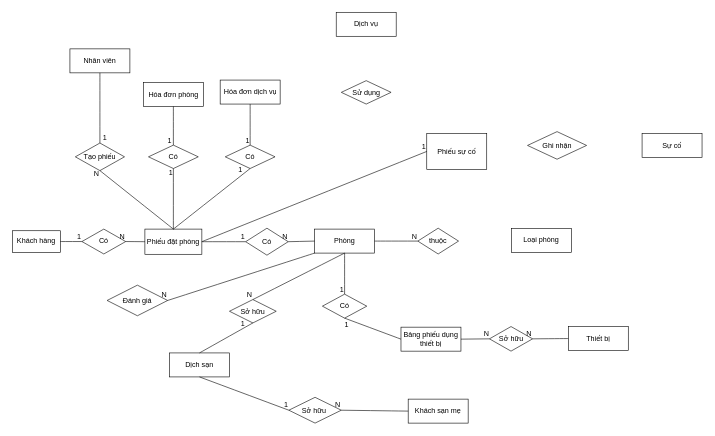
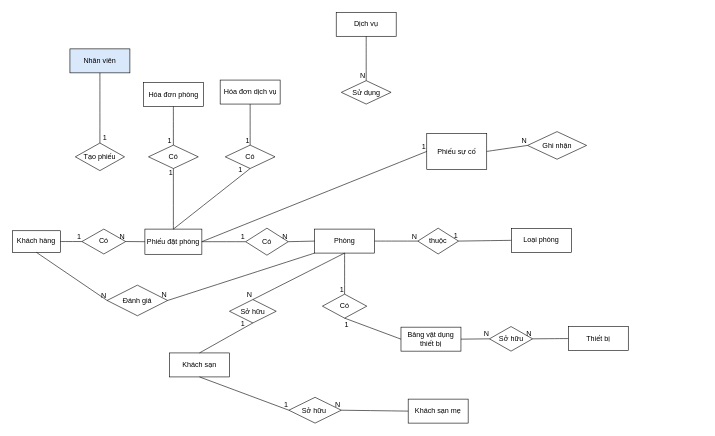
none -> (366, 59)
(100, 61) -> (100, 61)
(672, 146) -> none
none -> (508, 148)
(135, 199) -> none
none -> (484, 241)
none -> (72, 277)
(431, 339) -> (431, 339)
(200, 365) -> (200, 365)
